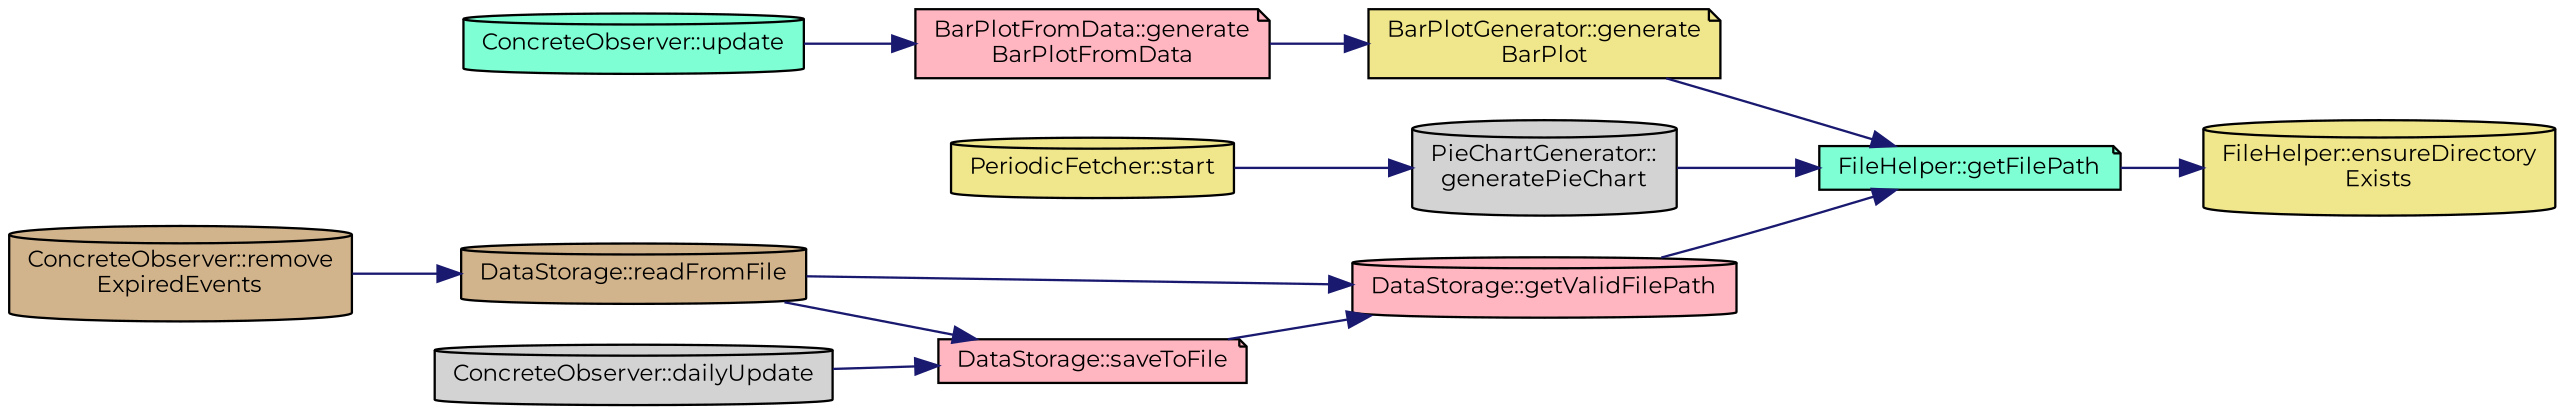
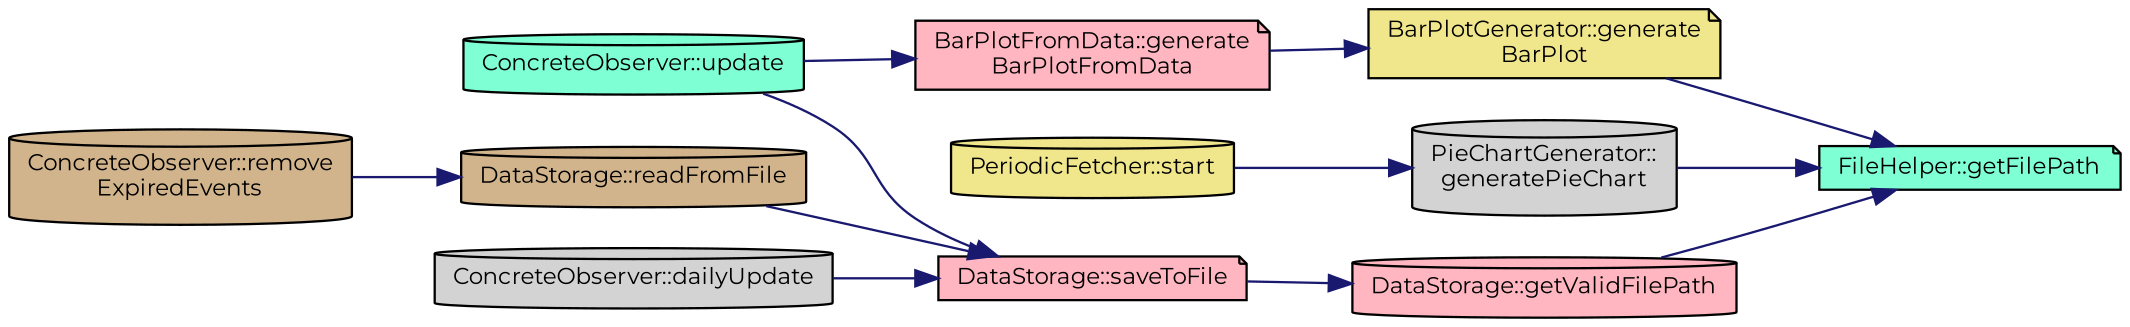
(2379, 168) -> none
none -> (872, 169)
(1068, 280) -> none
